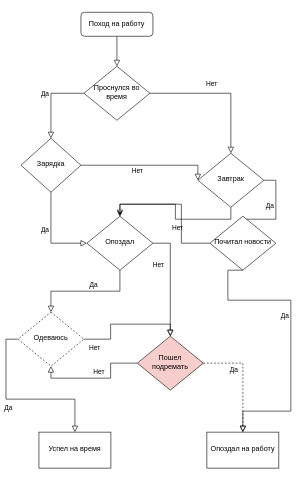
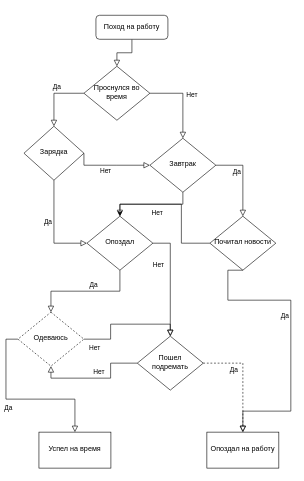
(117, 24) -> (132, 27)
(51, 165) -> (54, 153)
(231, 180) -> (183, 165)
(170, 363) -> (170, 363)
